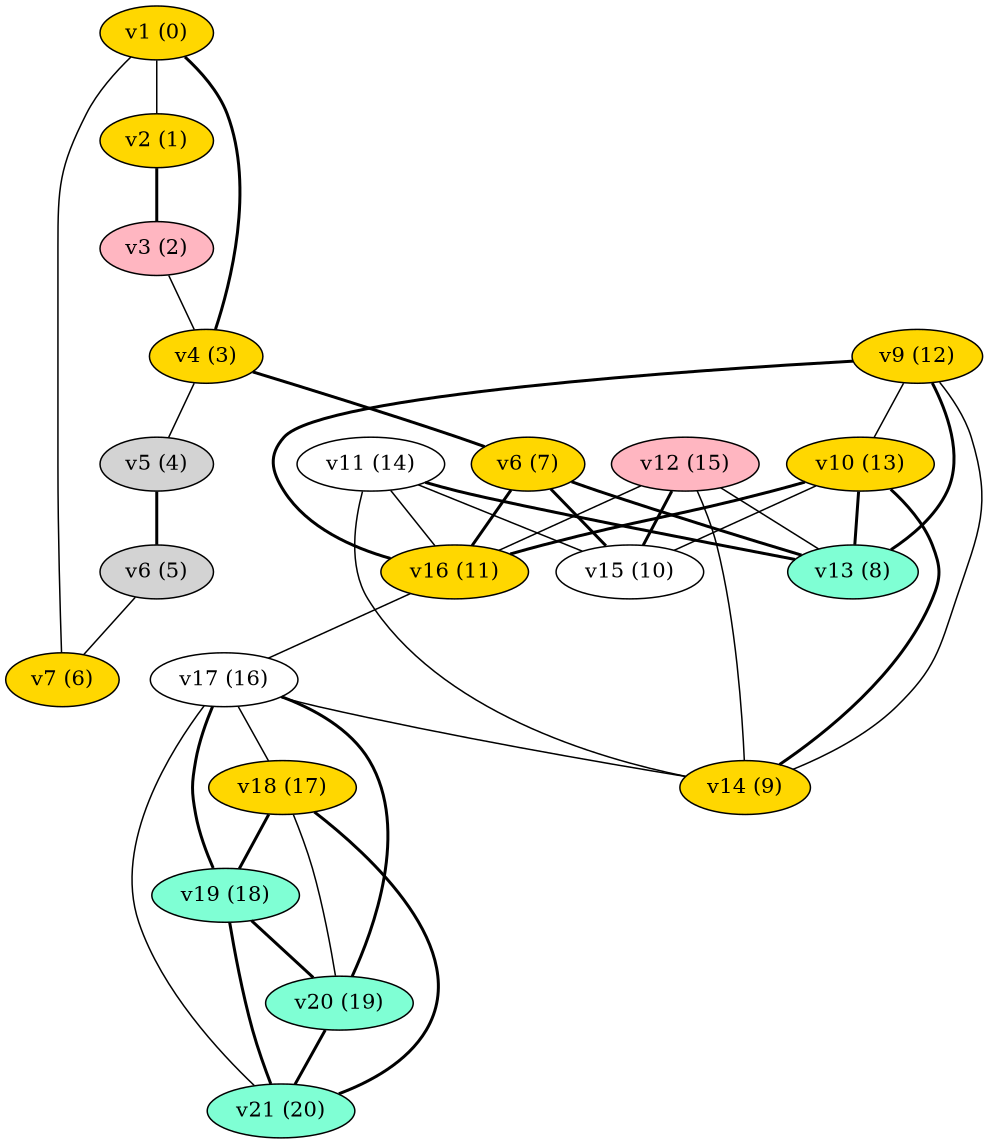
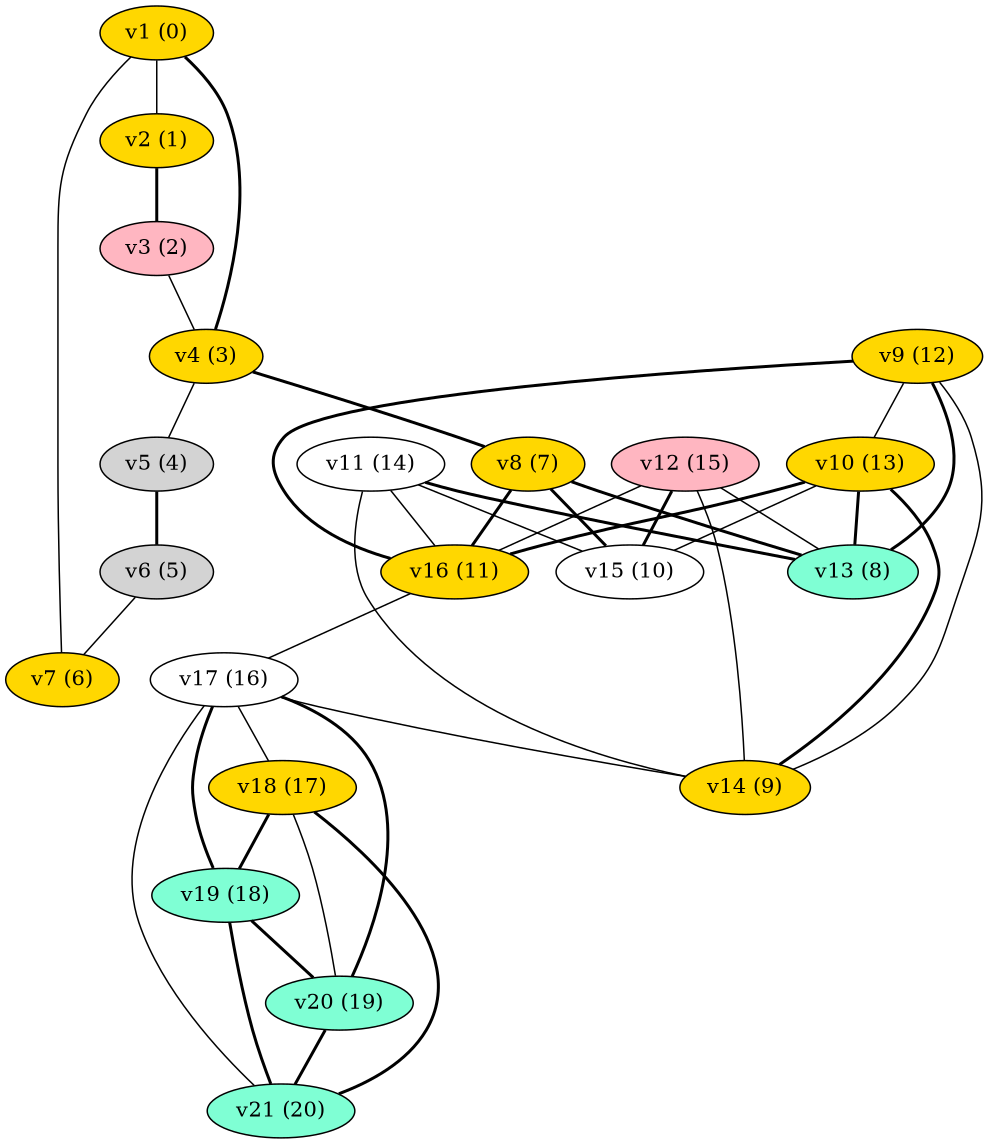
(528, 464) -> (528, 464)
